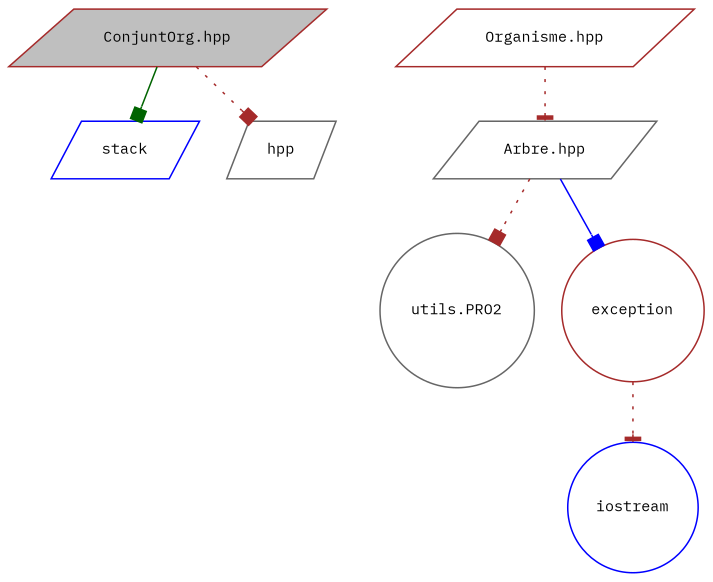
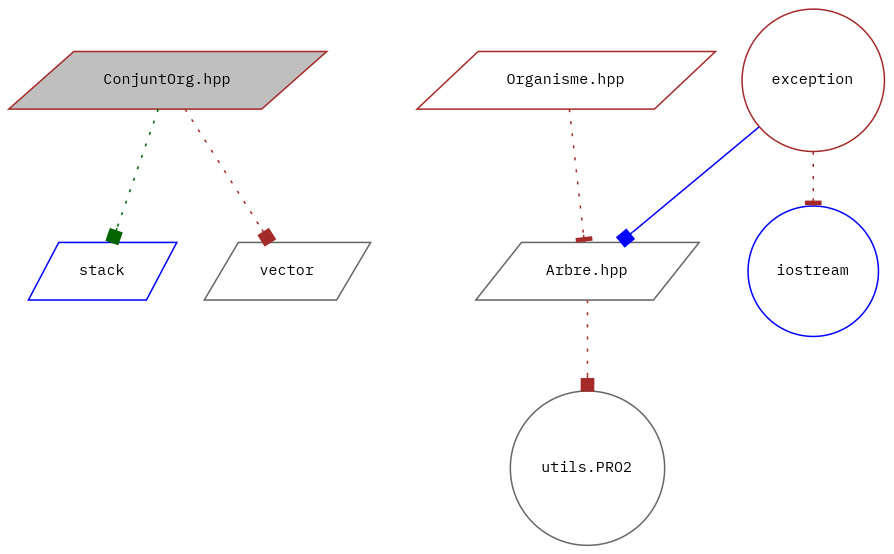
(149, 87) -> (138, 168)
(281, 150) -> (287, 271)
(576, 207) -> (696, 180)
